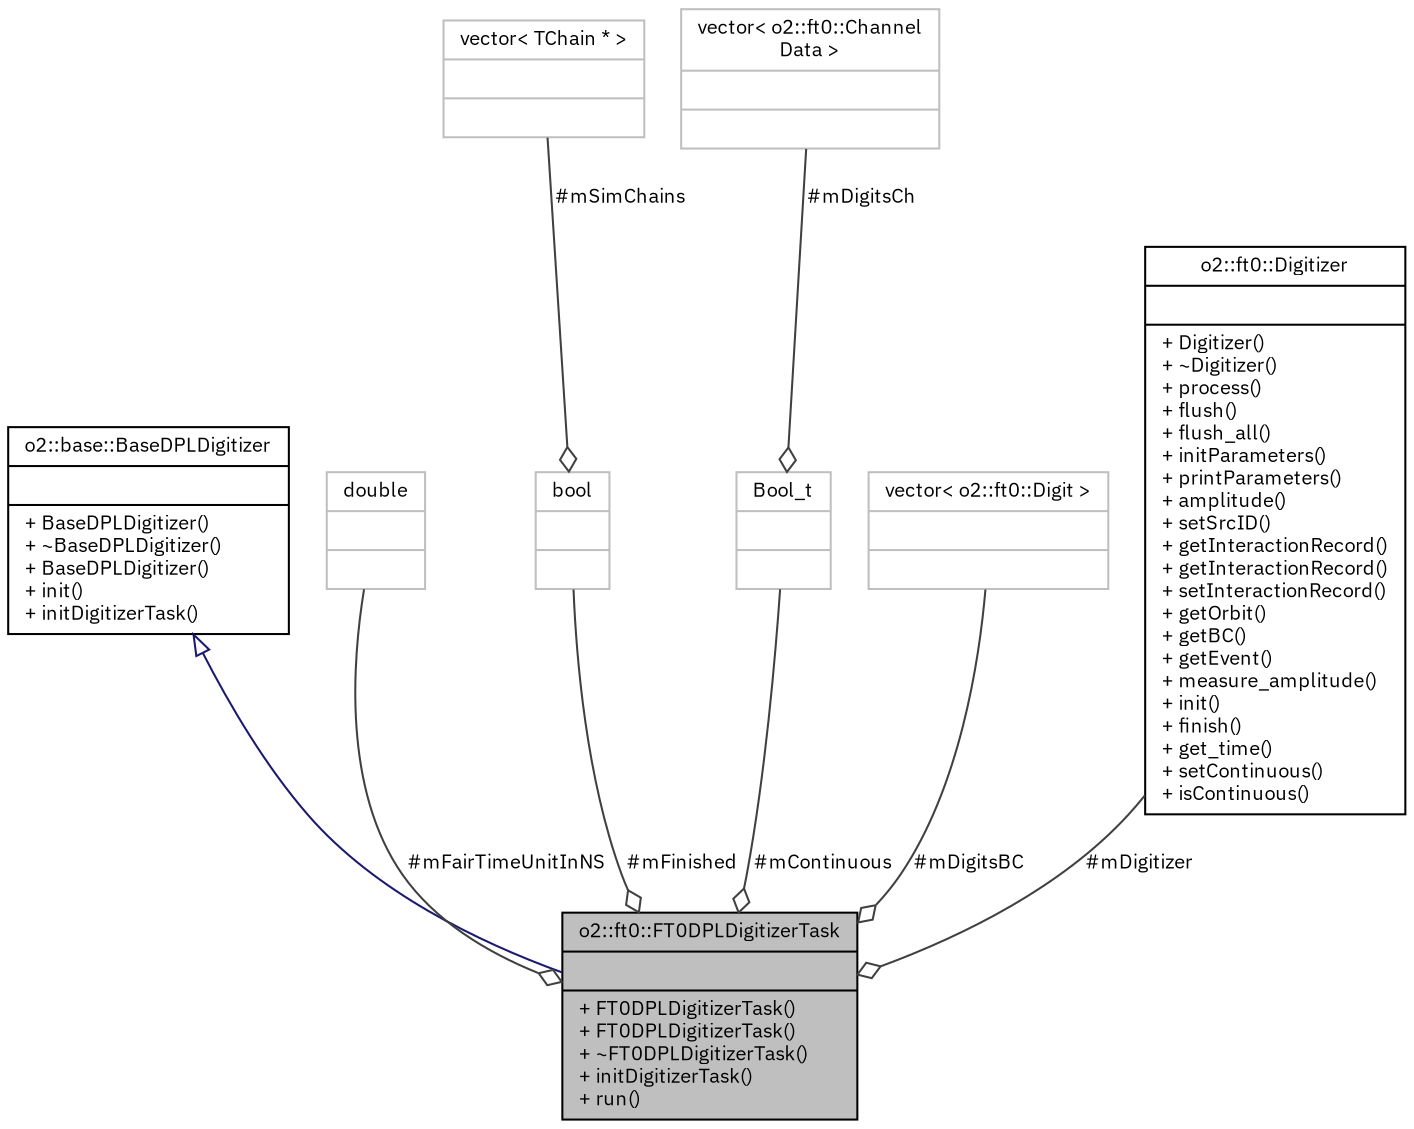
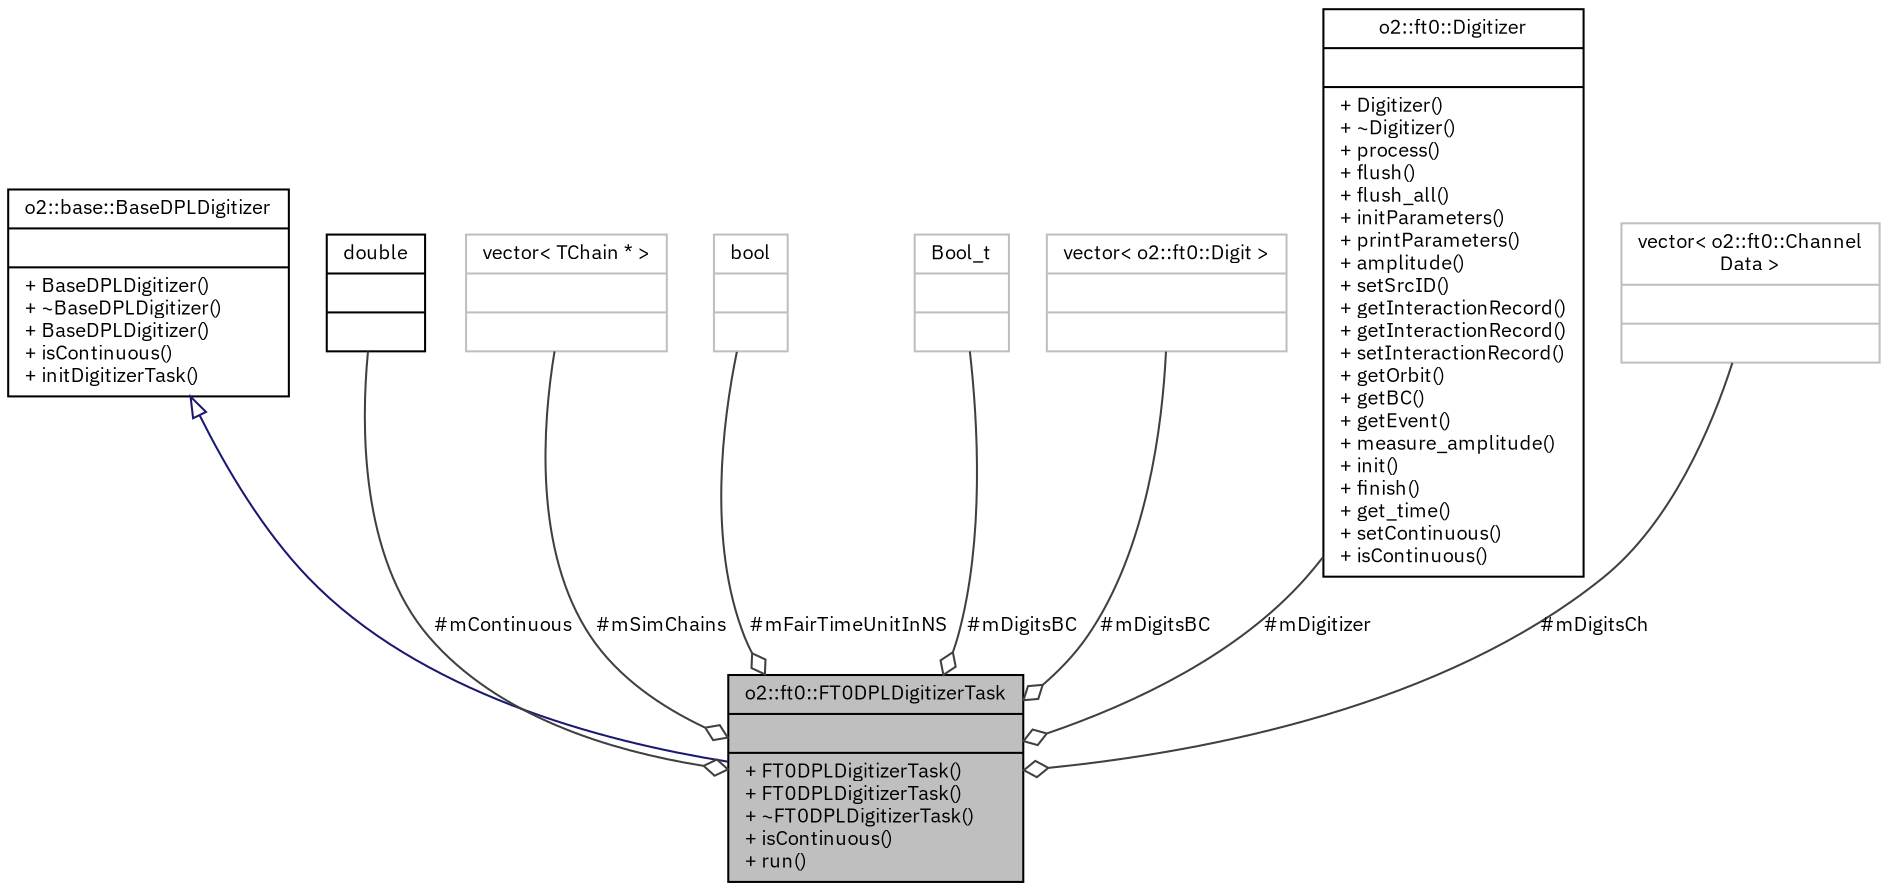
(557, 292) -> (561, 570)
(797, 298) -> (1458, 665)
(376, 531) -> (376, 293)
(54, 591) -> (99, 353)
(505, 863) -> (501, 626)
(680, 863) -> (847, 626)
(820, 863) -> (1020, 626)
(666, 1077) -> (819, 839)
